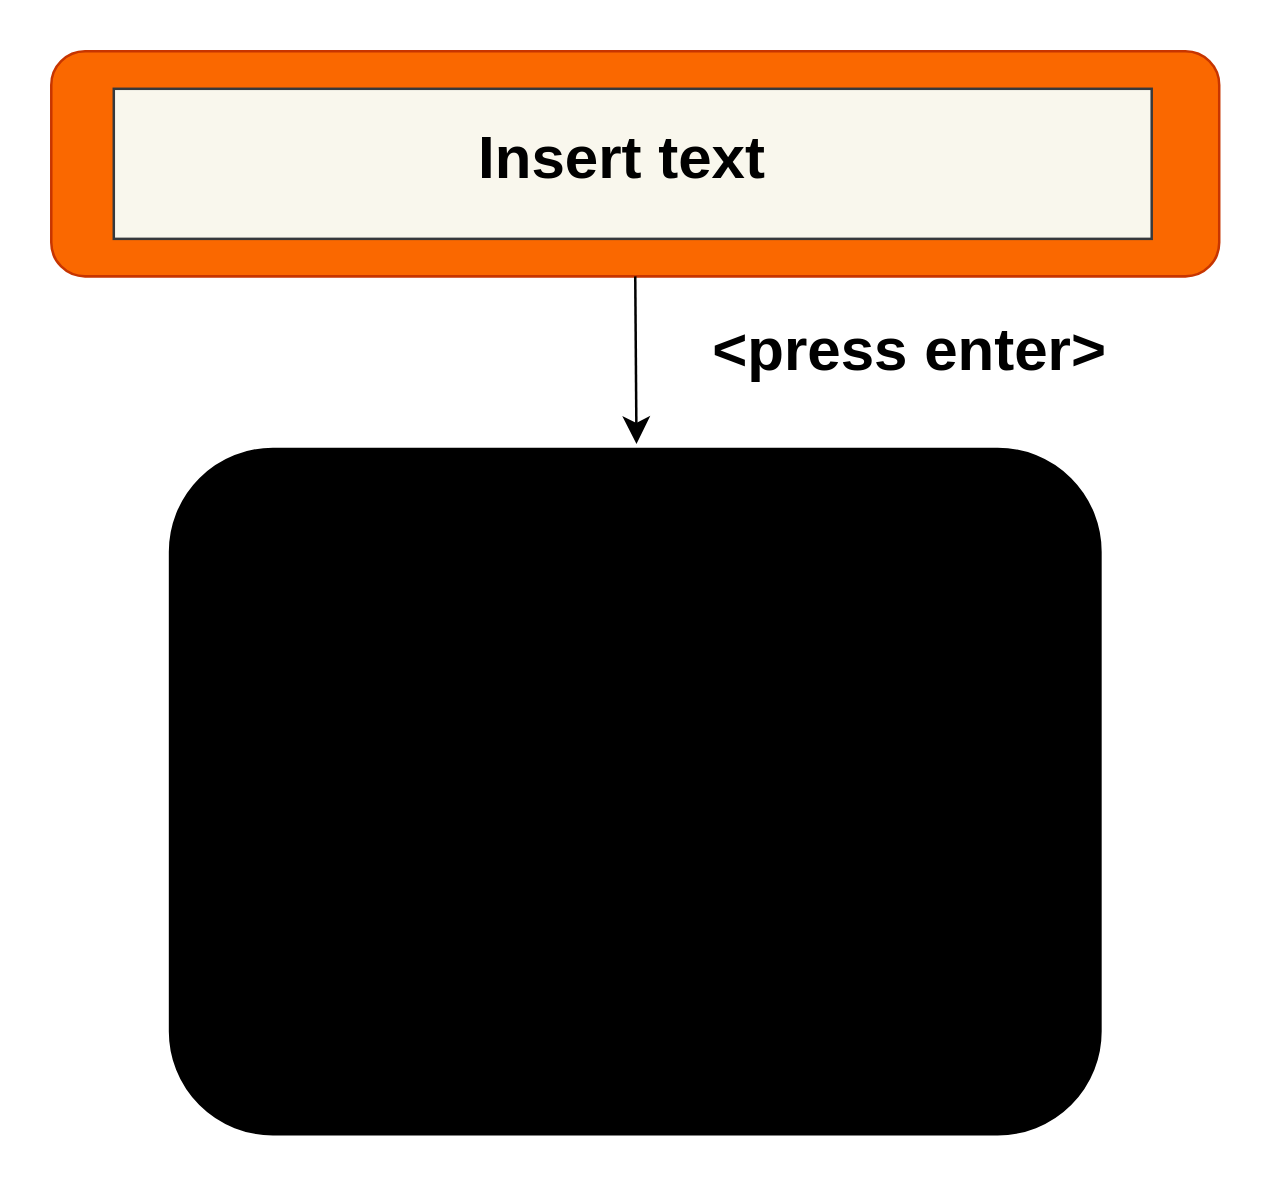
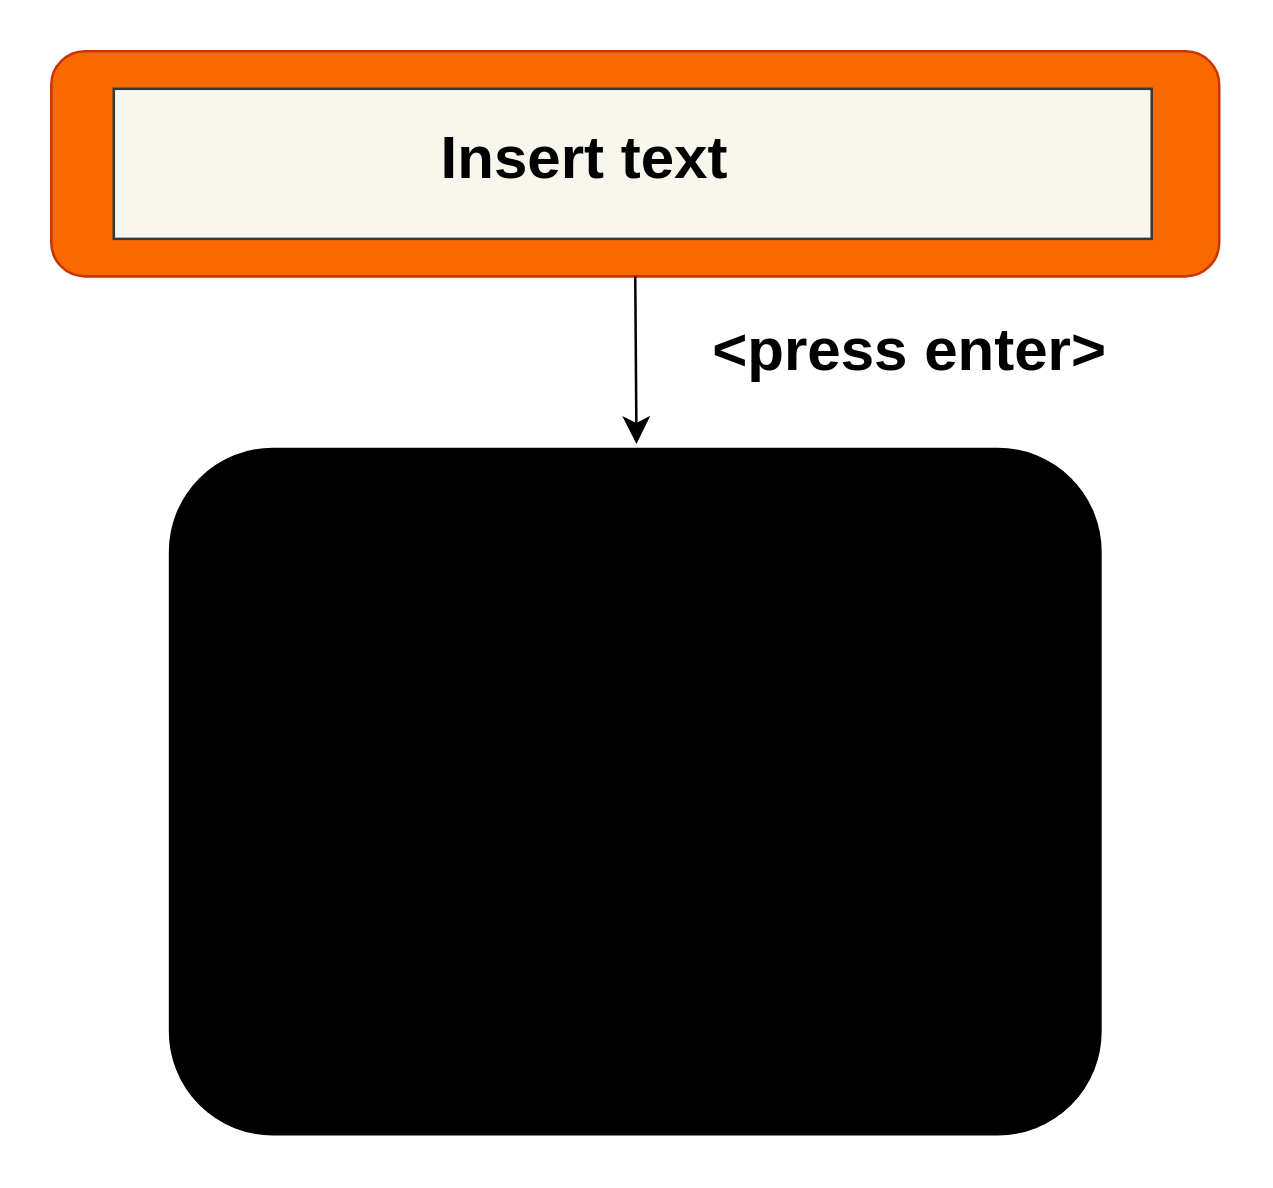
(621, 159) -> (584, 159)
